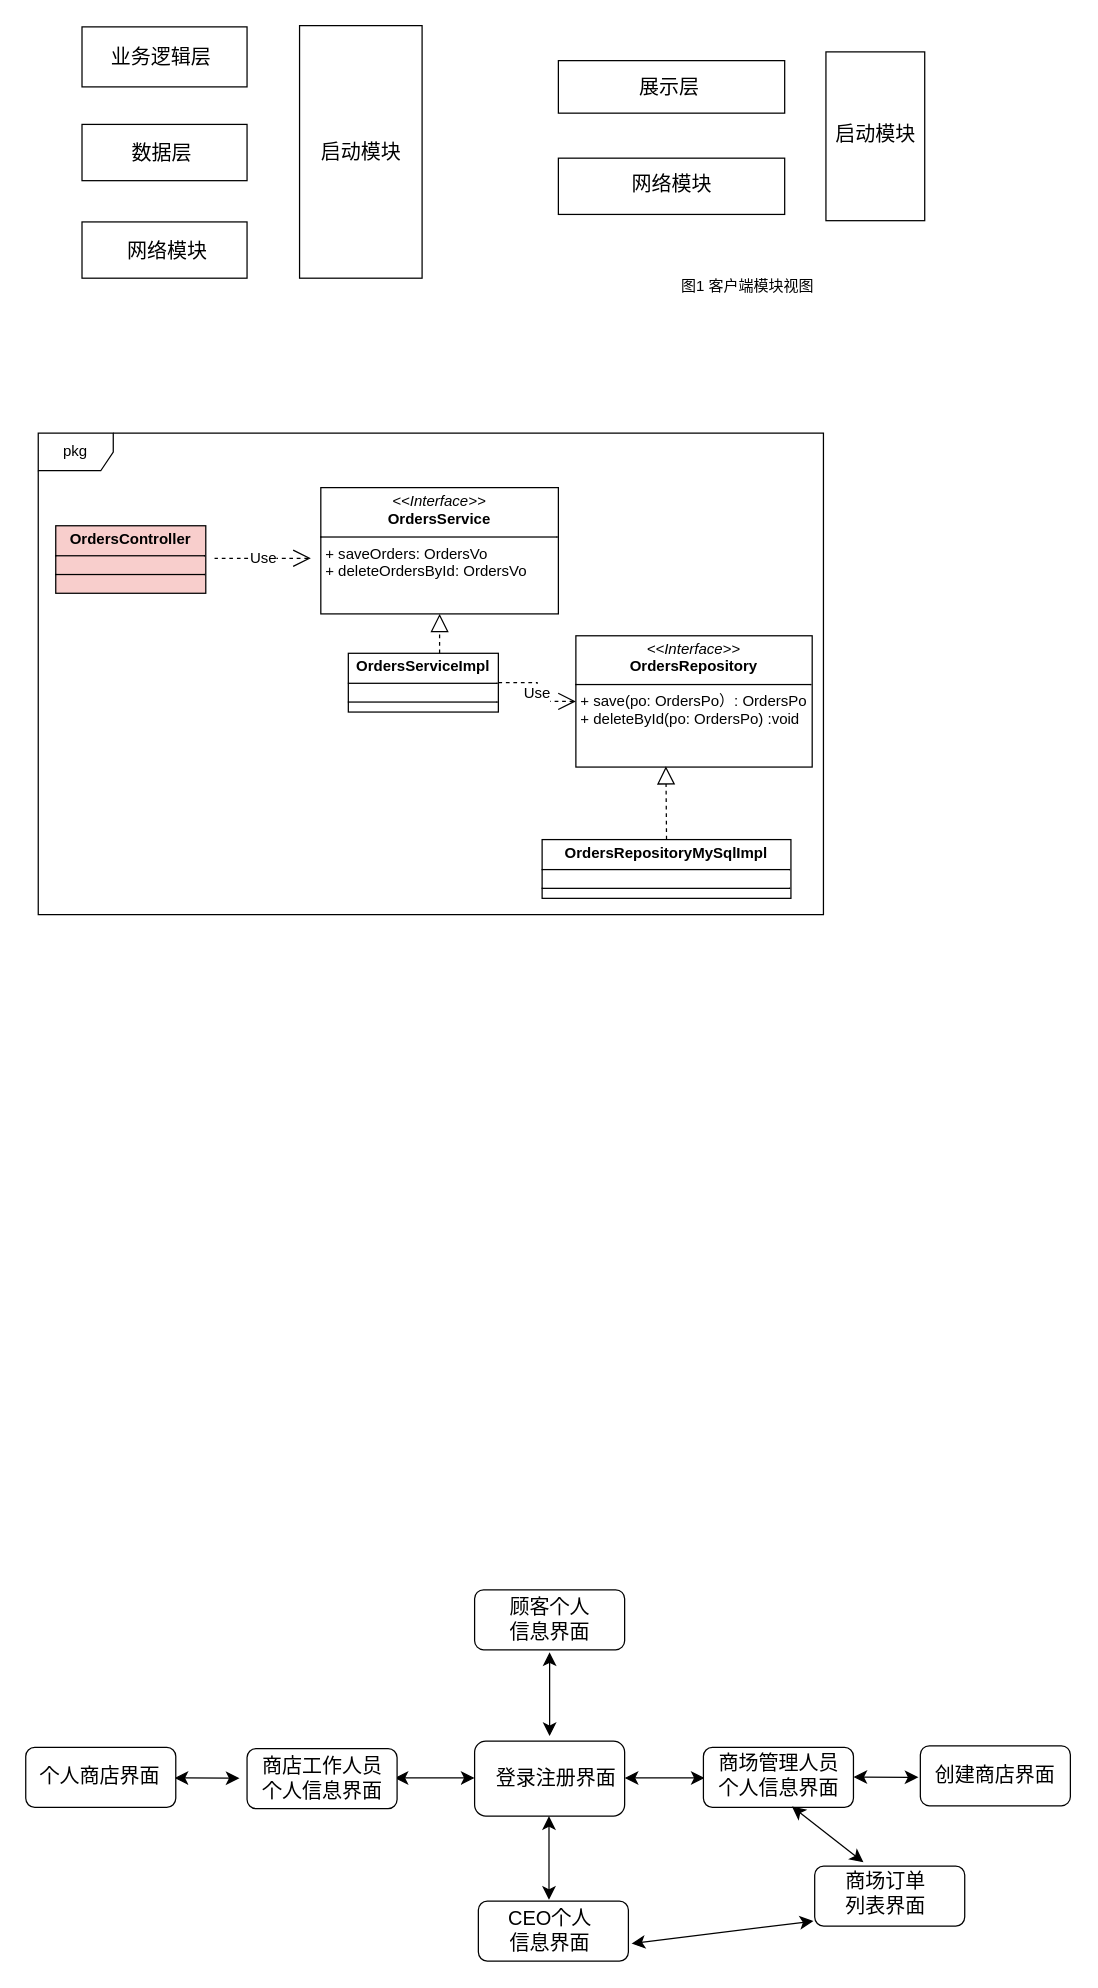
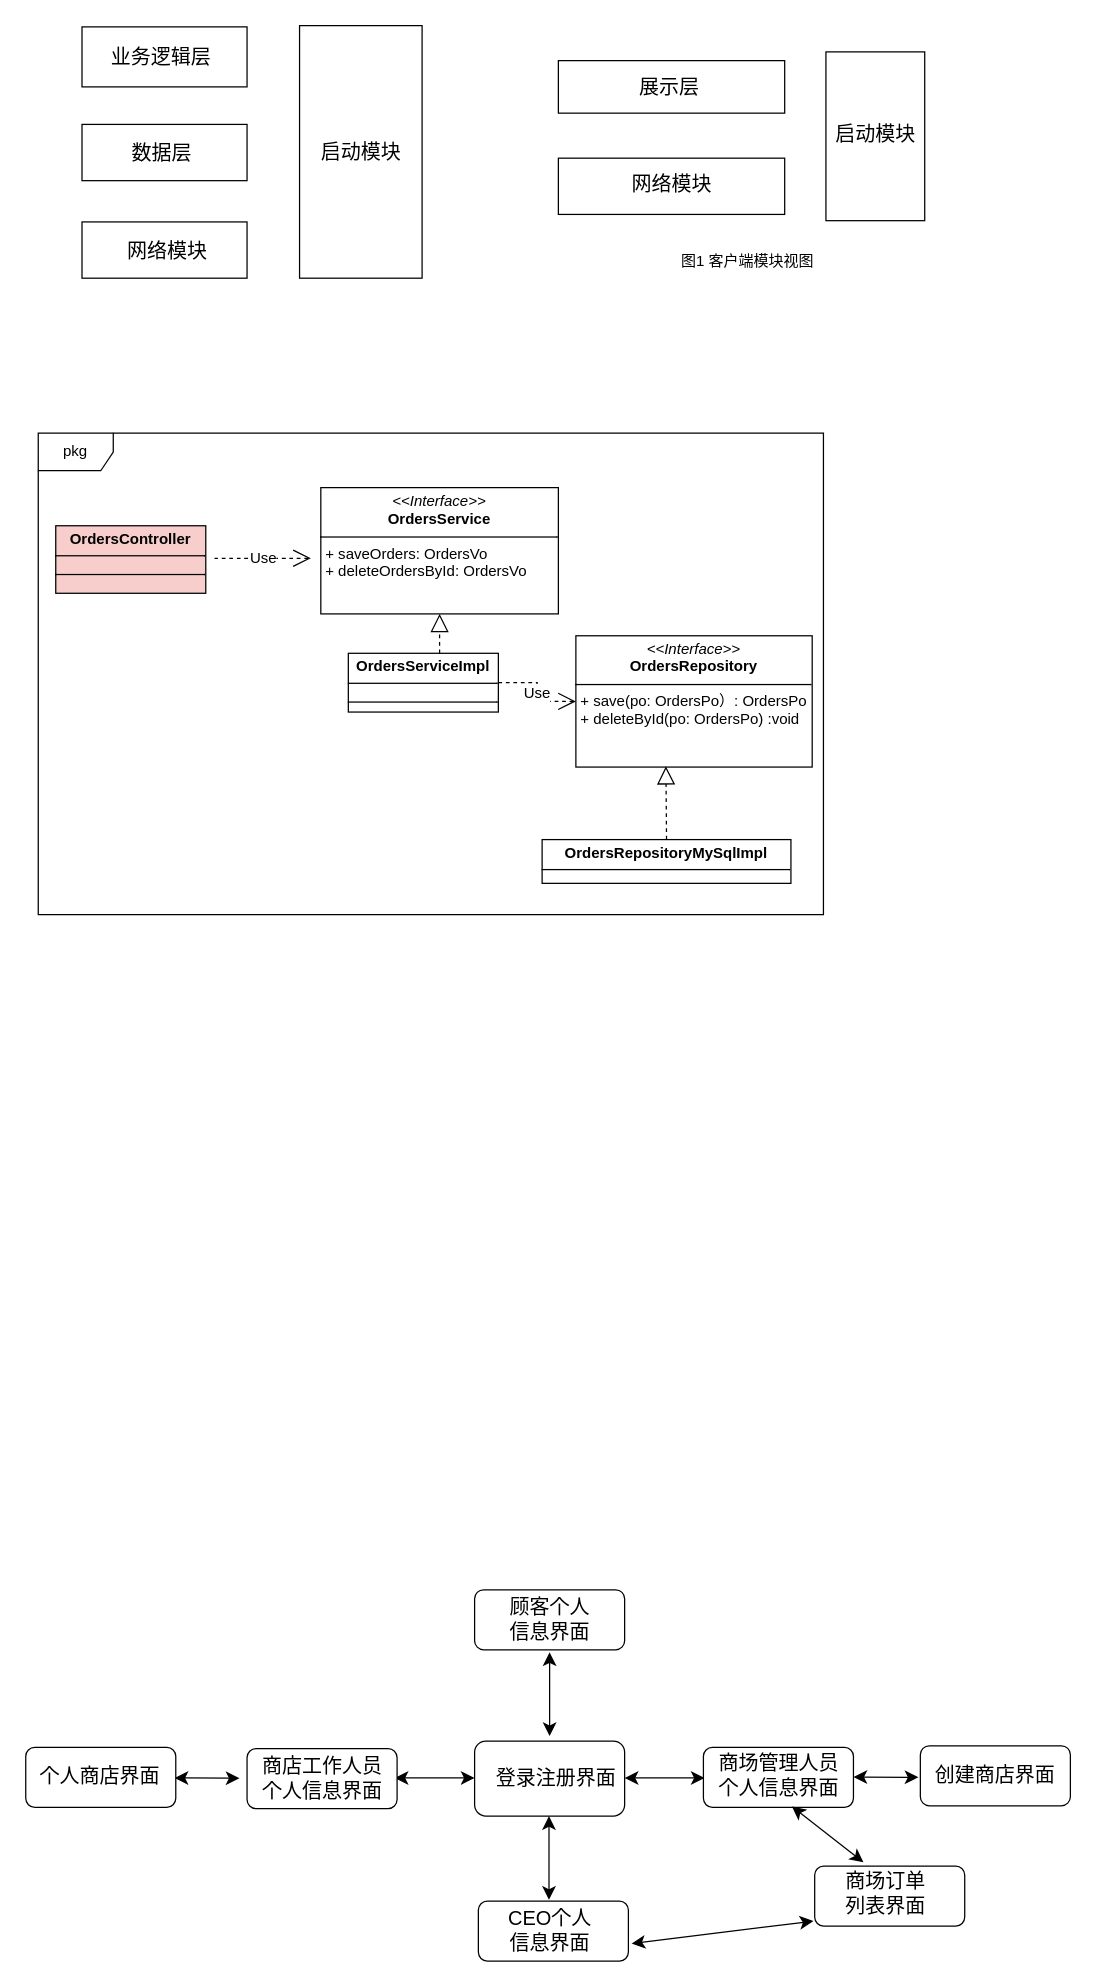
(748, 287) -> (748, 262)
(666, 869) -> (666, 861)
